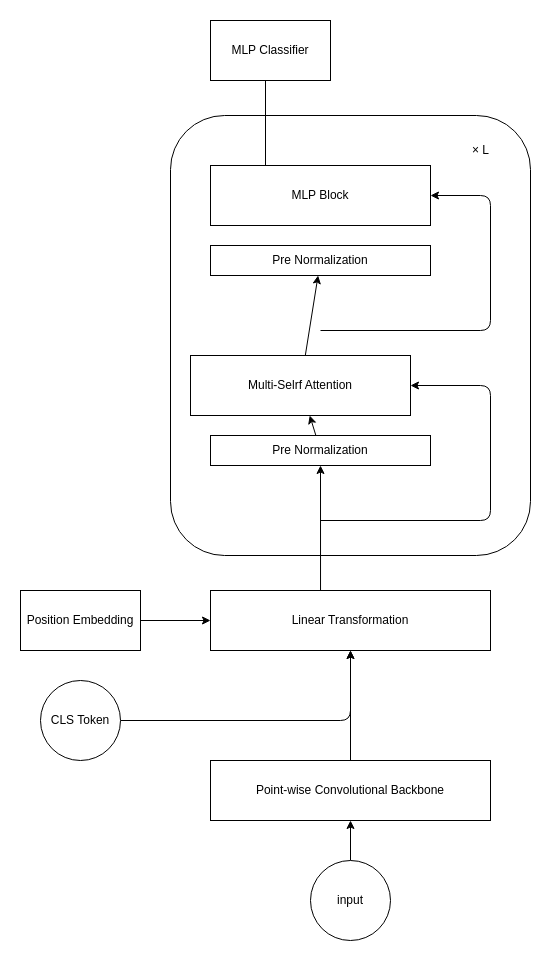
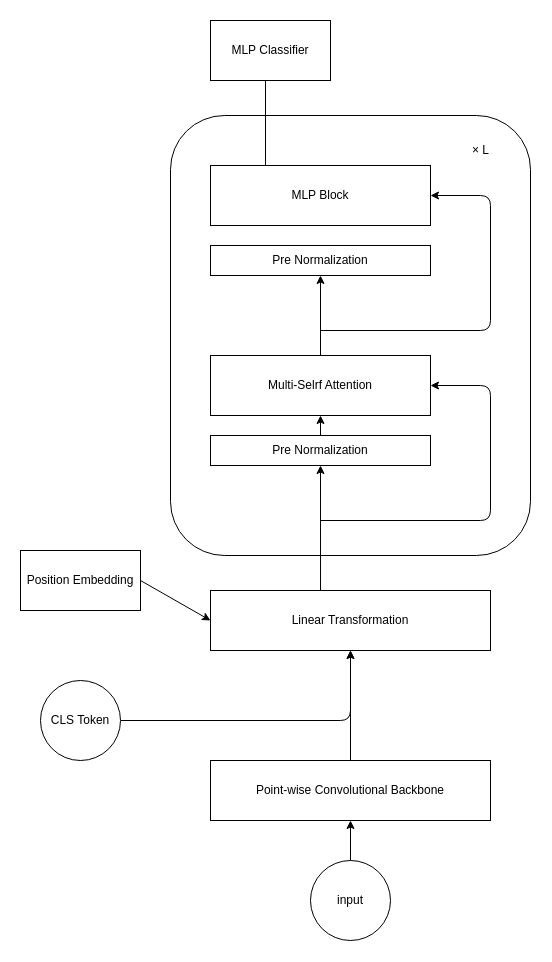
(301, 386) -> (321, 386)
(81, 621) -> (81, 581)
